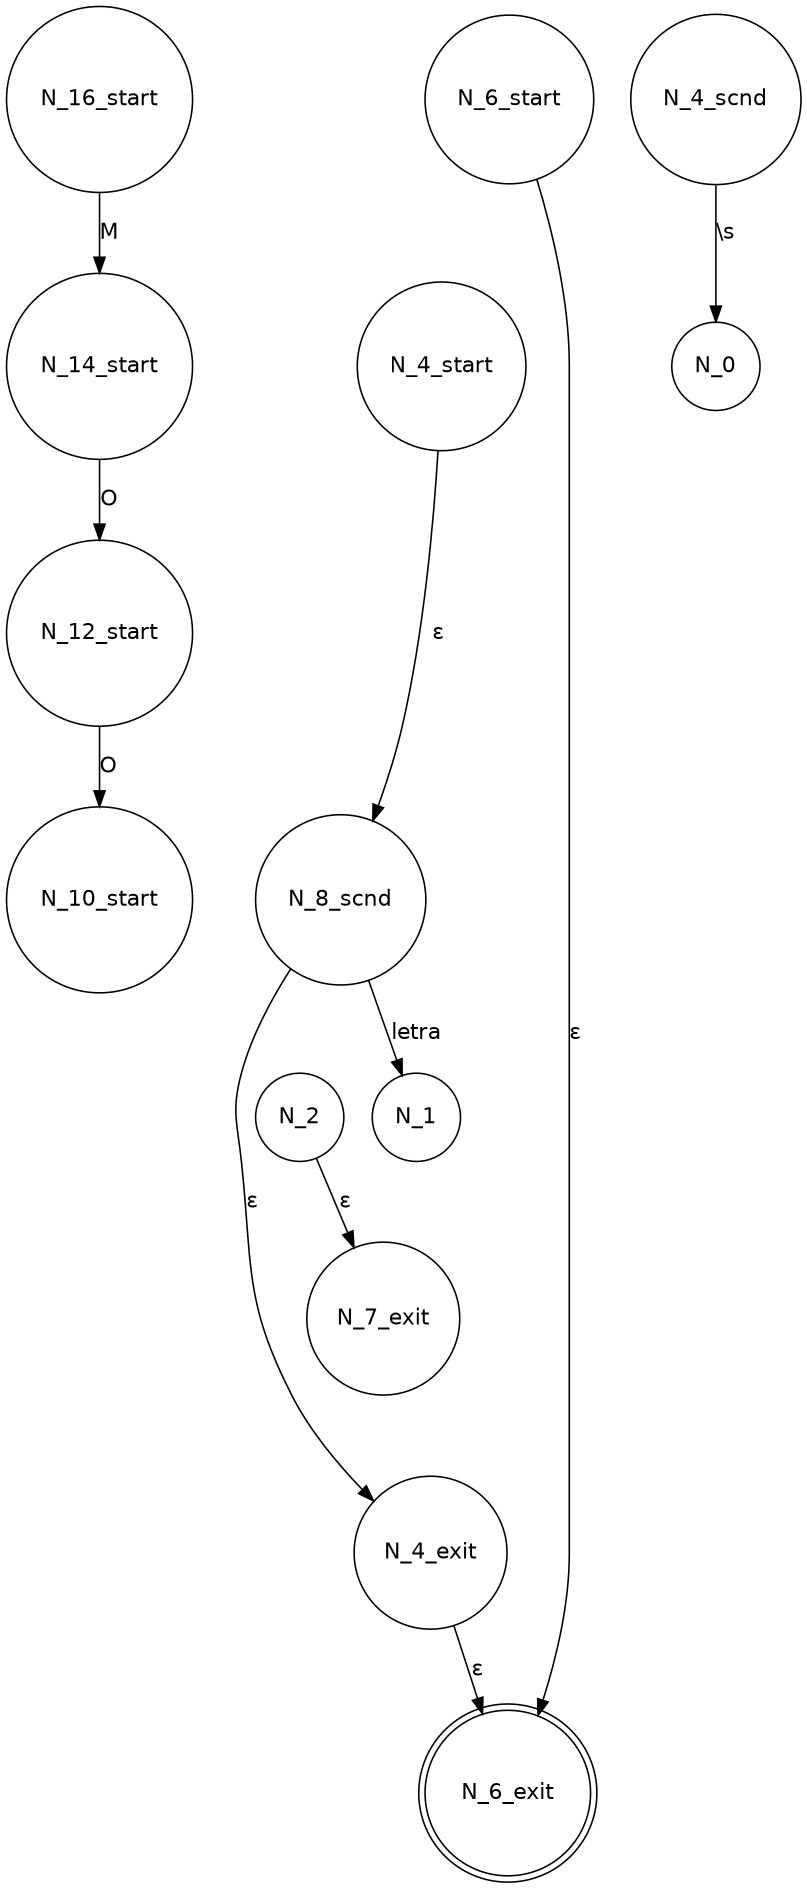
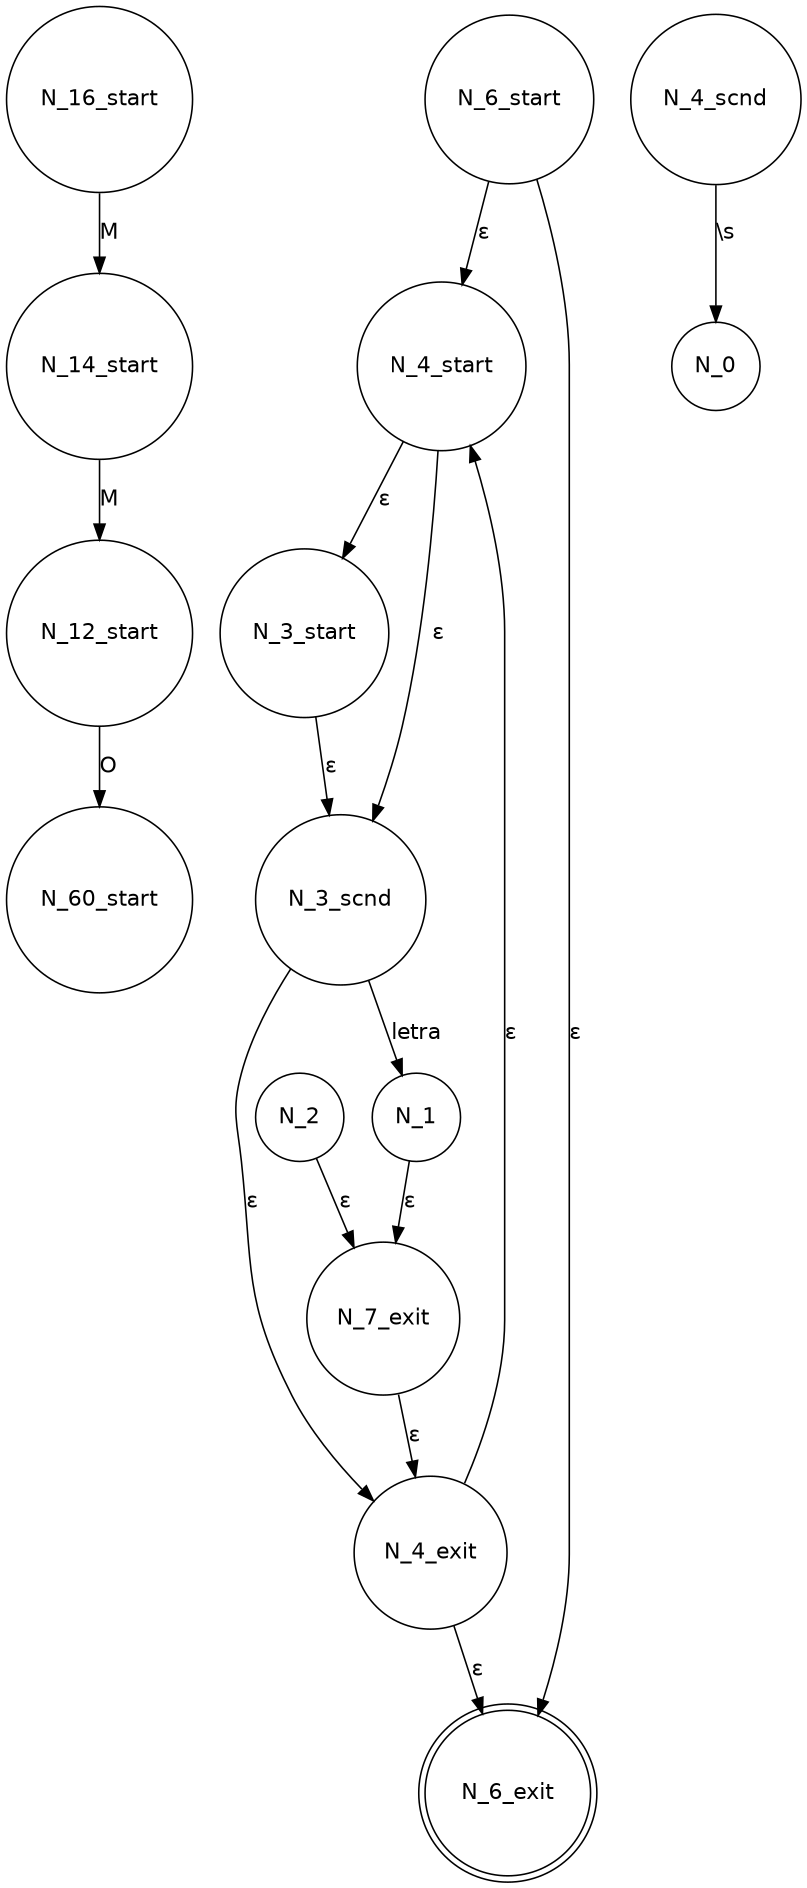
none -> (477, 225)
(110, 500) -> (110, 500)
none -> (304, 633)
(100, 900) -> (100, 900)
(341, 900) -> (341, 900)
none -> (505, 974)
none -> (404, 1194)
none -> (405, 1428)
